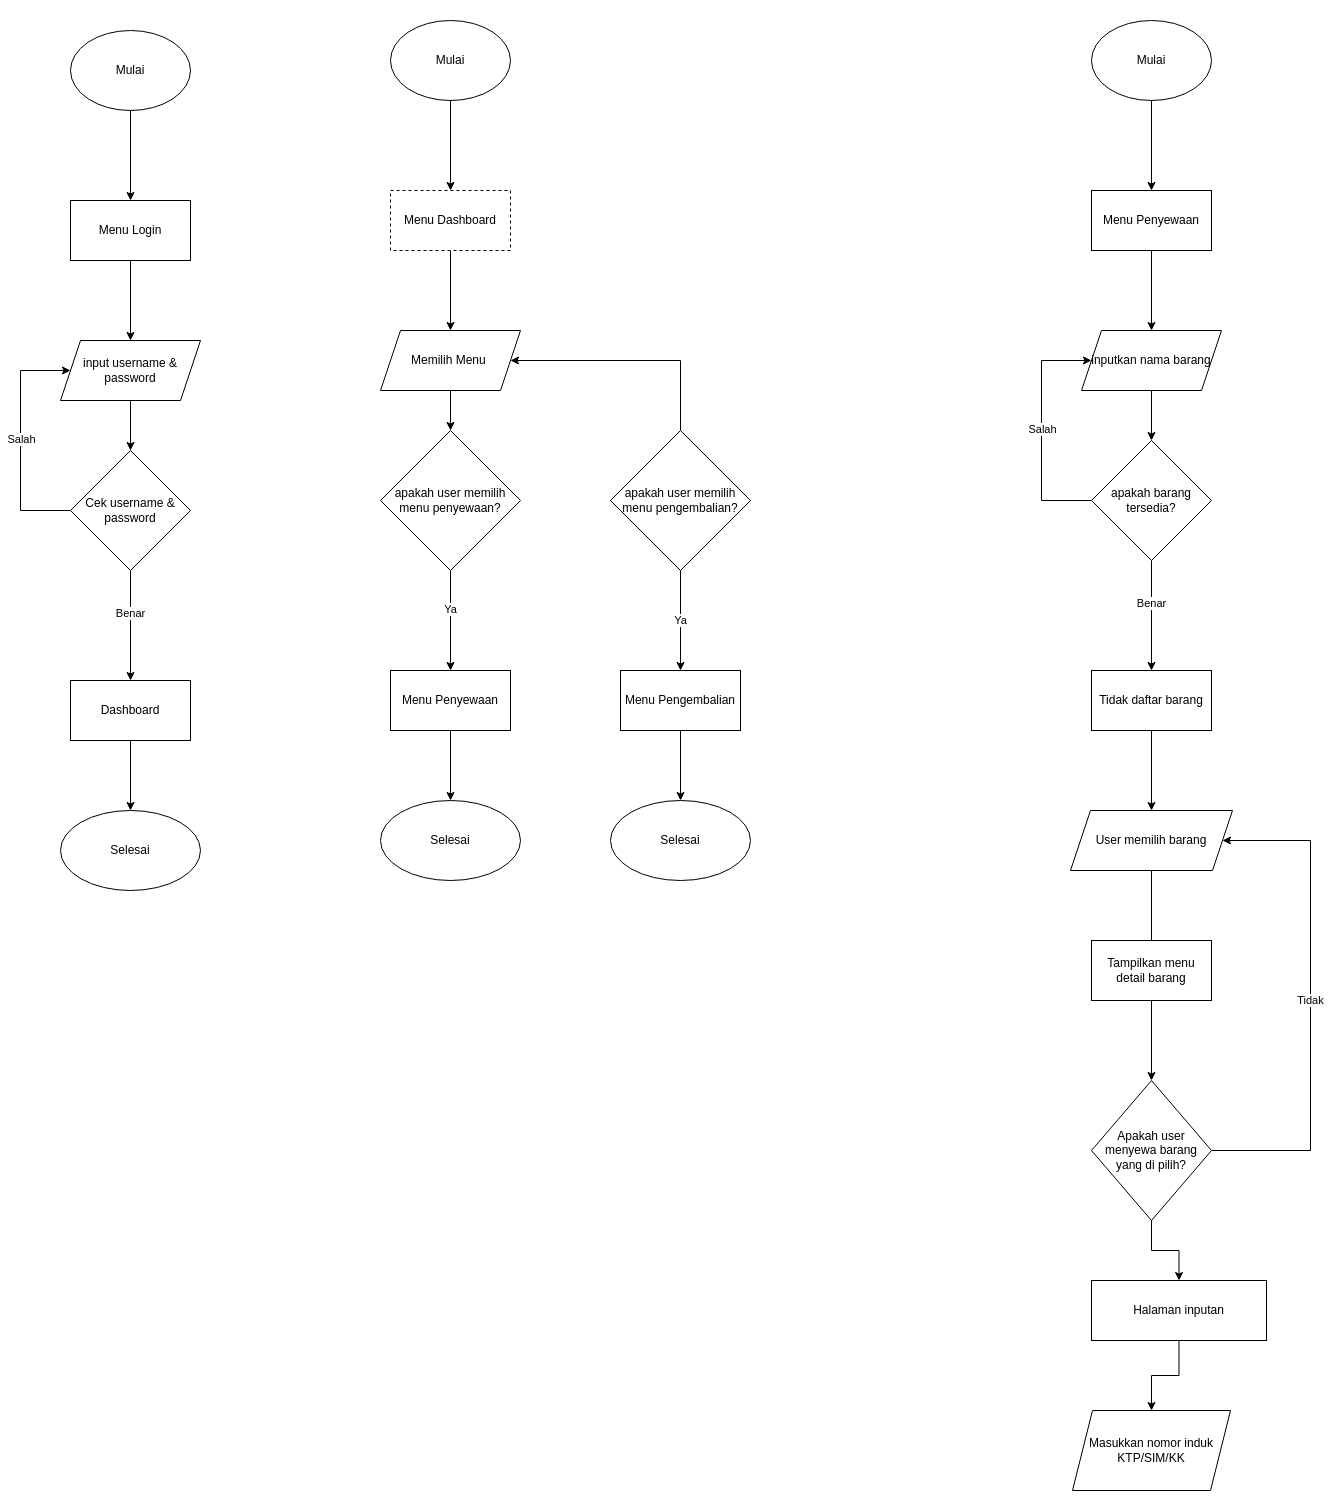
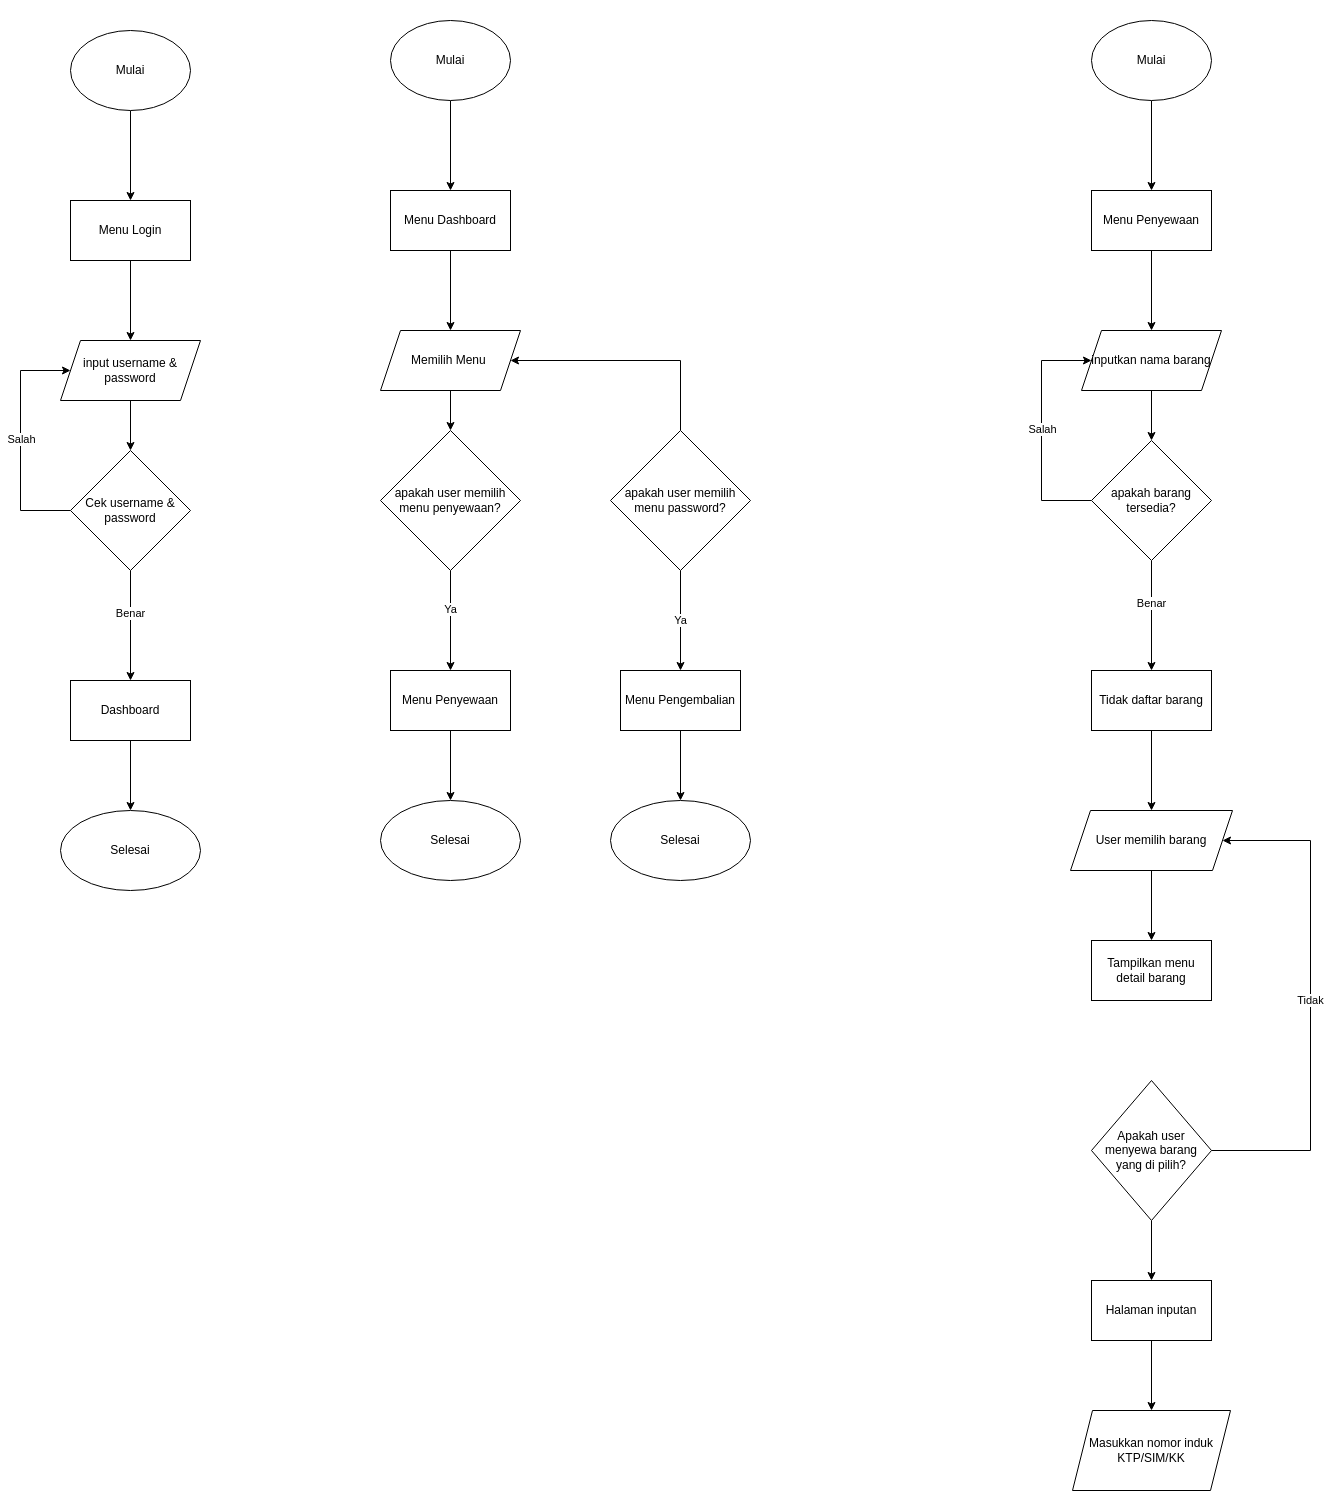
(451, 221) -> (451, 221)
(681, 501) -> (681, 501)
(1152, 934) -> (1152, 932)
(1152, 1037) -> none
(1179, 1311) -> (1152, 1311)
